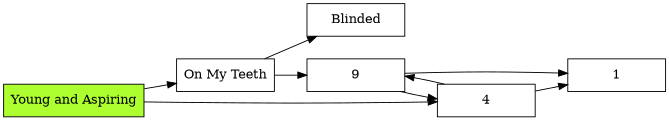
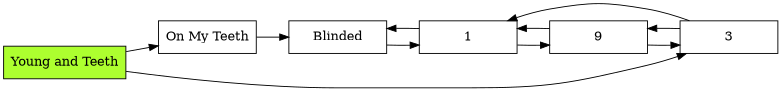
none -> (408, 28)
none -> (398, 45)
(286, 75) -> (529, 45)
(74, 101) -> (65, 62)
(486, 101) -> (729, 37)
